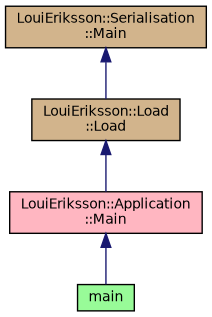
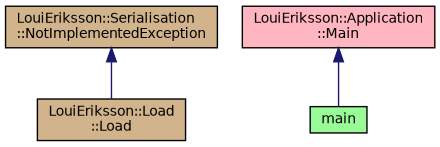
(106, 27) -> (111, 27)
(106, 173) -> none
